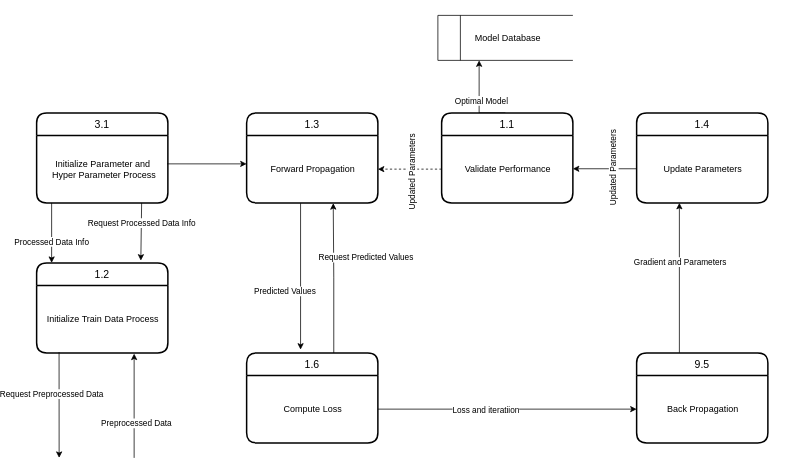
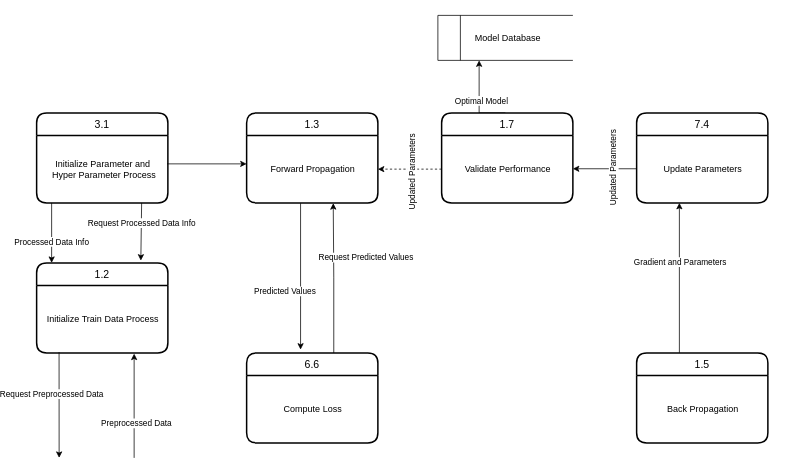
(507, 125) -> (507, 125)
(702, 125) -> (702, 125)
(312, 365) -> (312, 365)
(702, 365) -> (702, 365)
(485, 409) -> none
